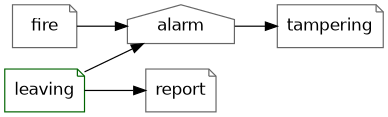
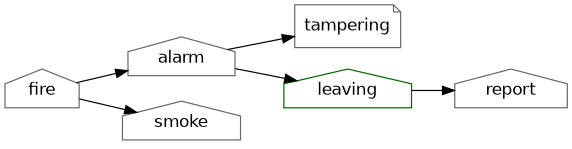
(45, 26) -> (42, 90)
(108, 60) -> (260, 73)
(45, 90) -> (348, 90)
(181, 90) -> (511, 90)
none -> (181, 123)
